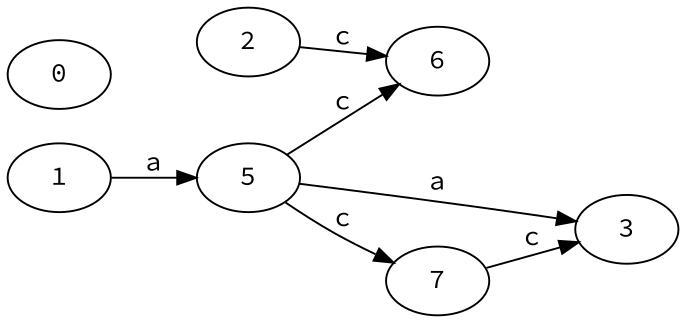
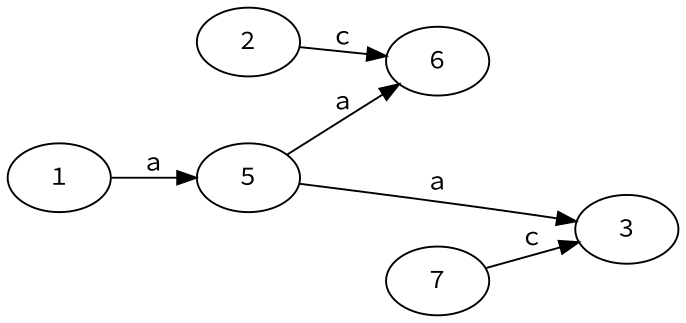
(59, 75) -> none
(343, 102) -> (343, 102)
(330, 230) -> none
